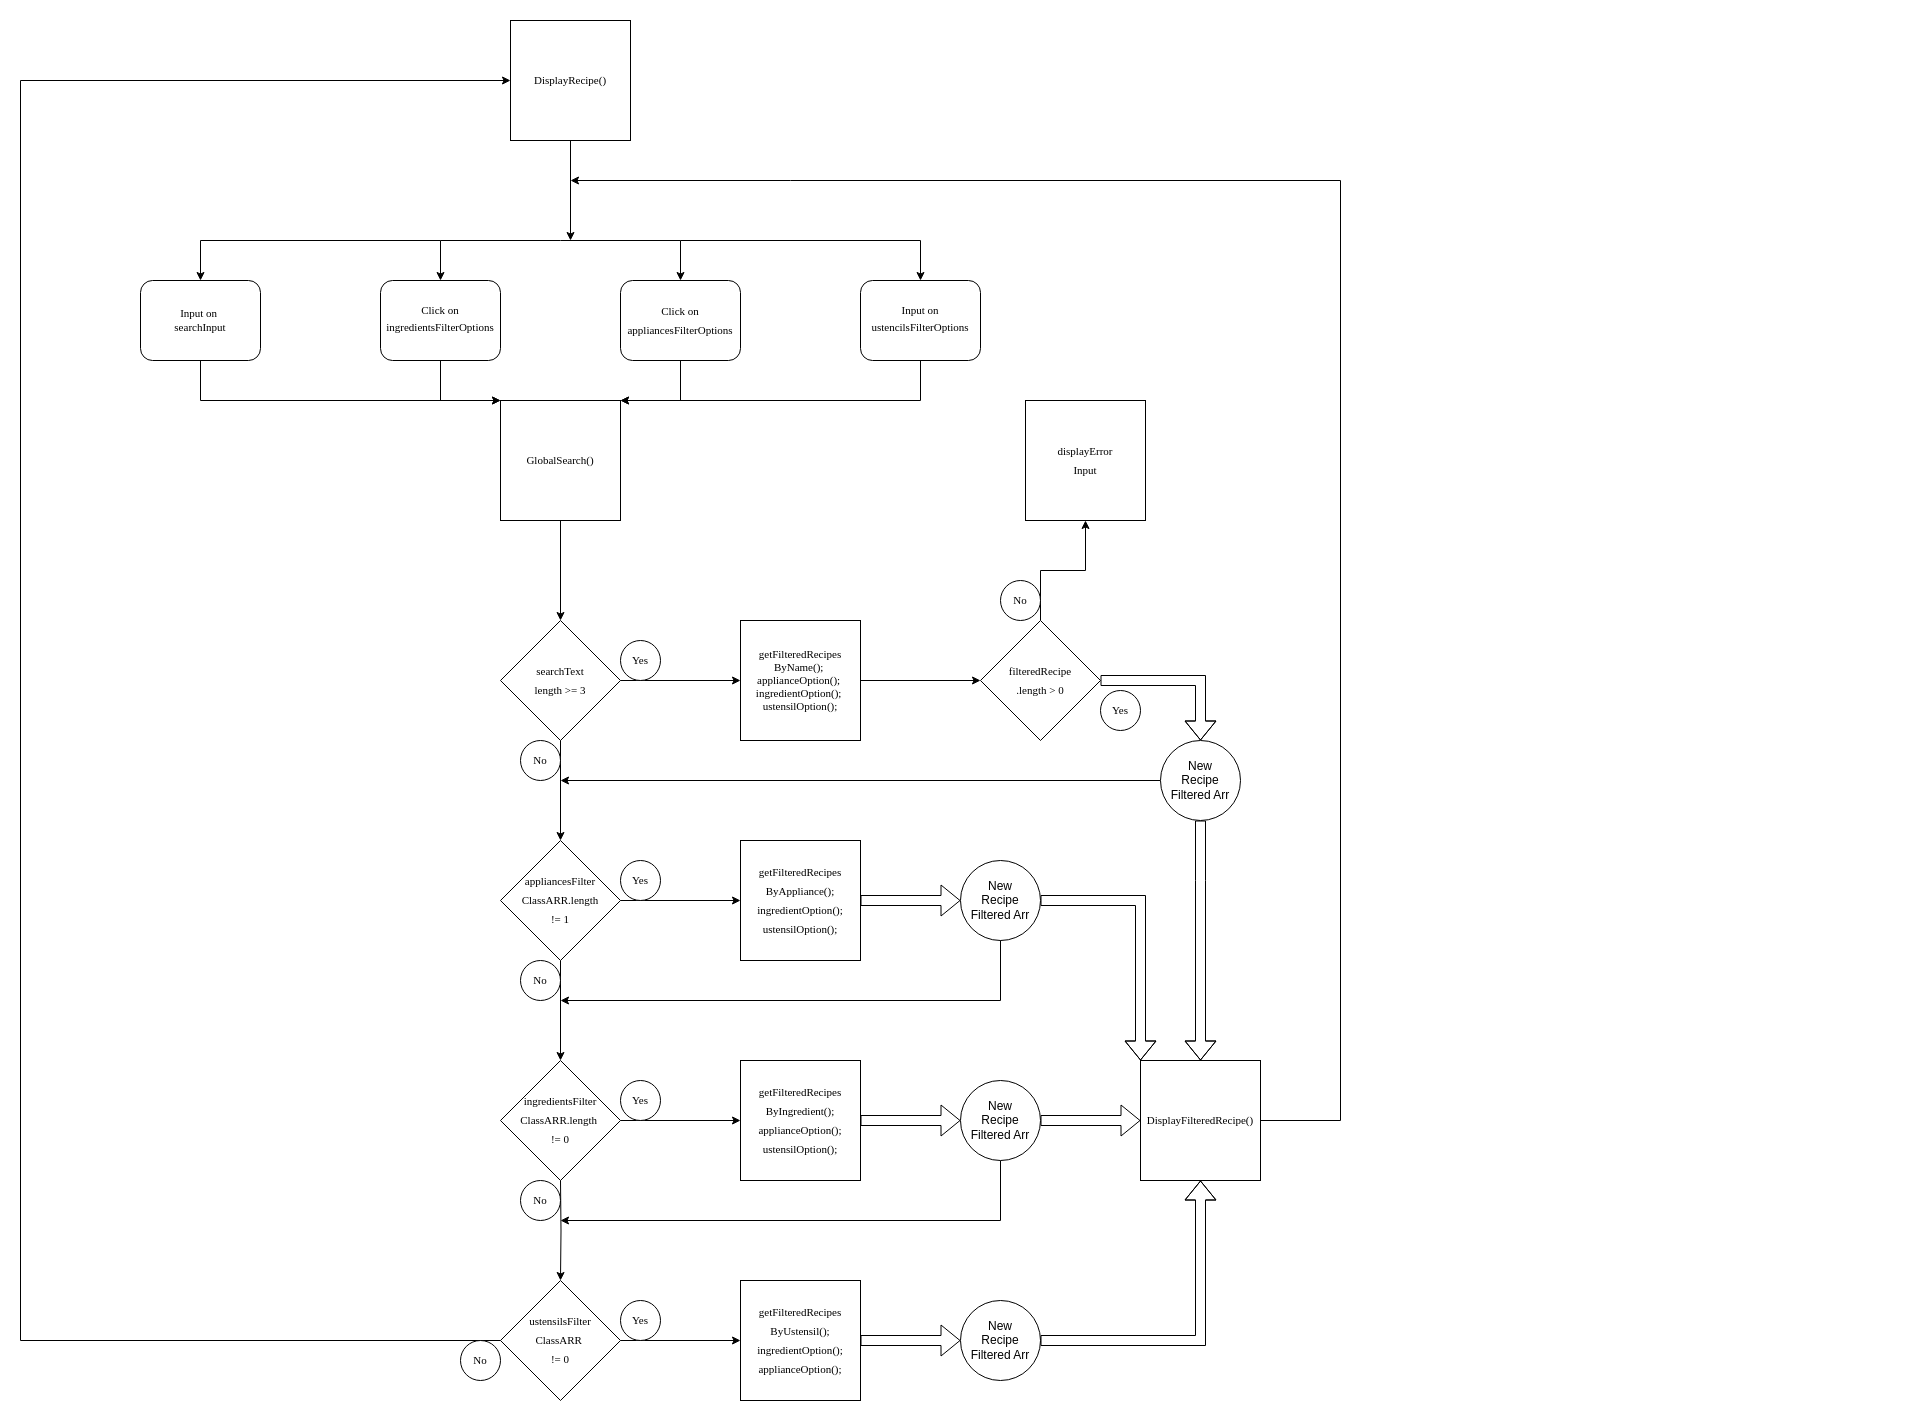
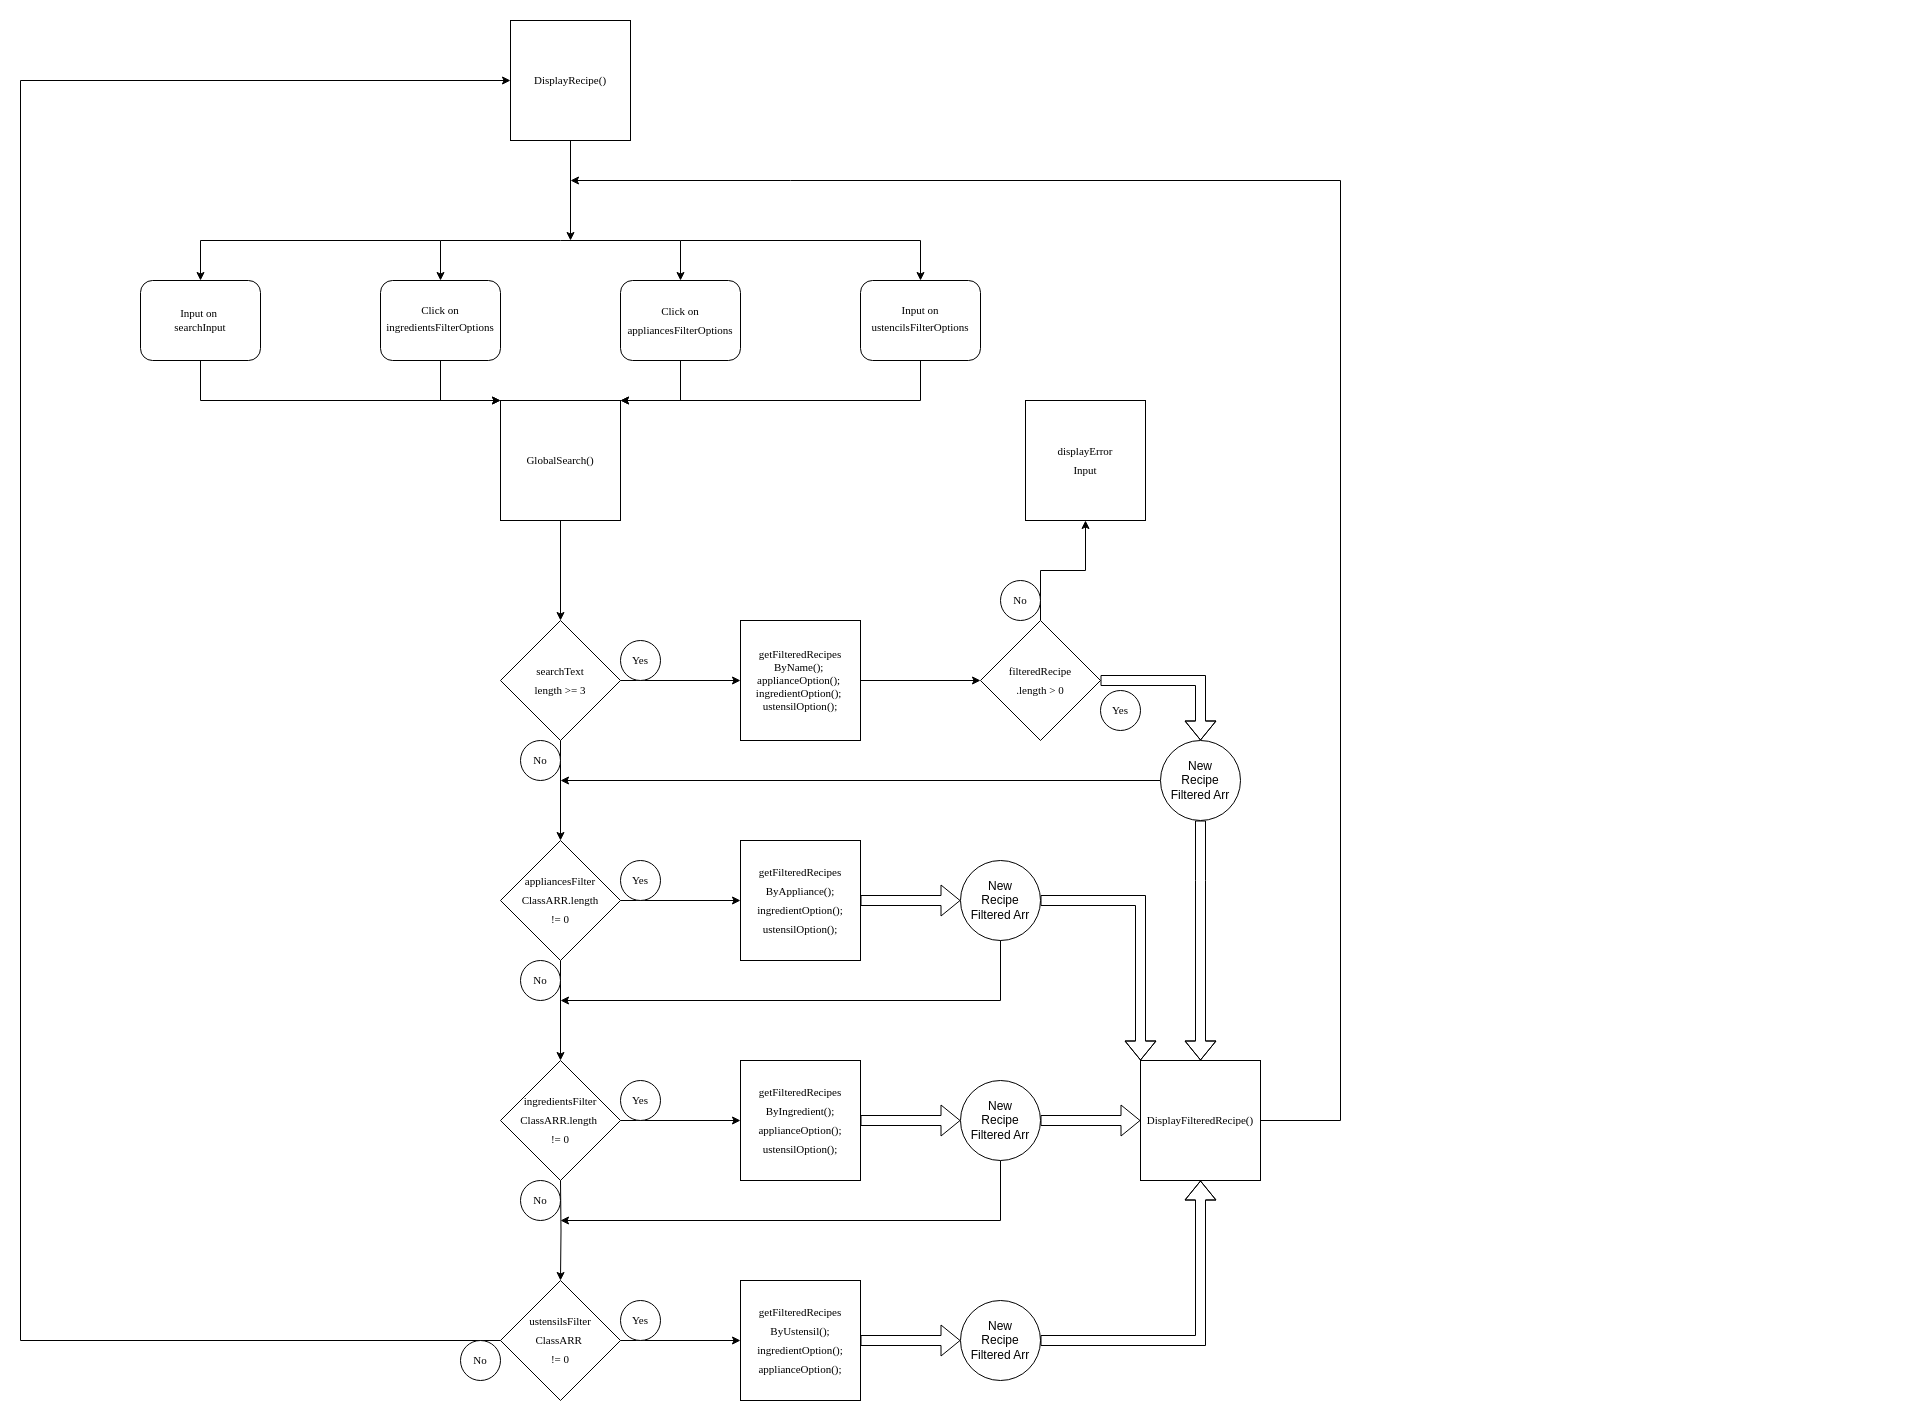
(561, 901) -> (561, 901)
